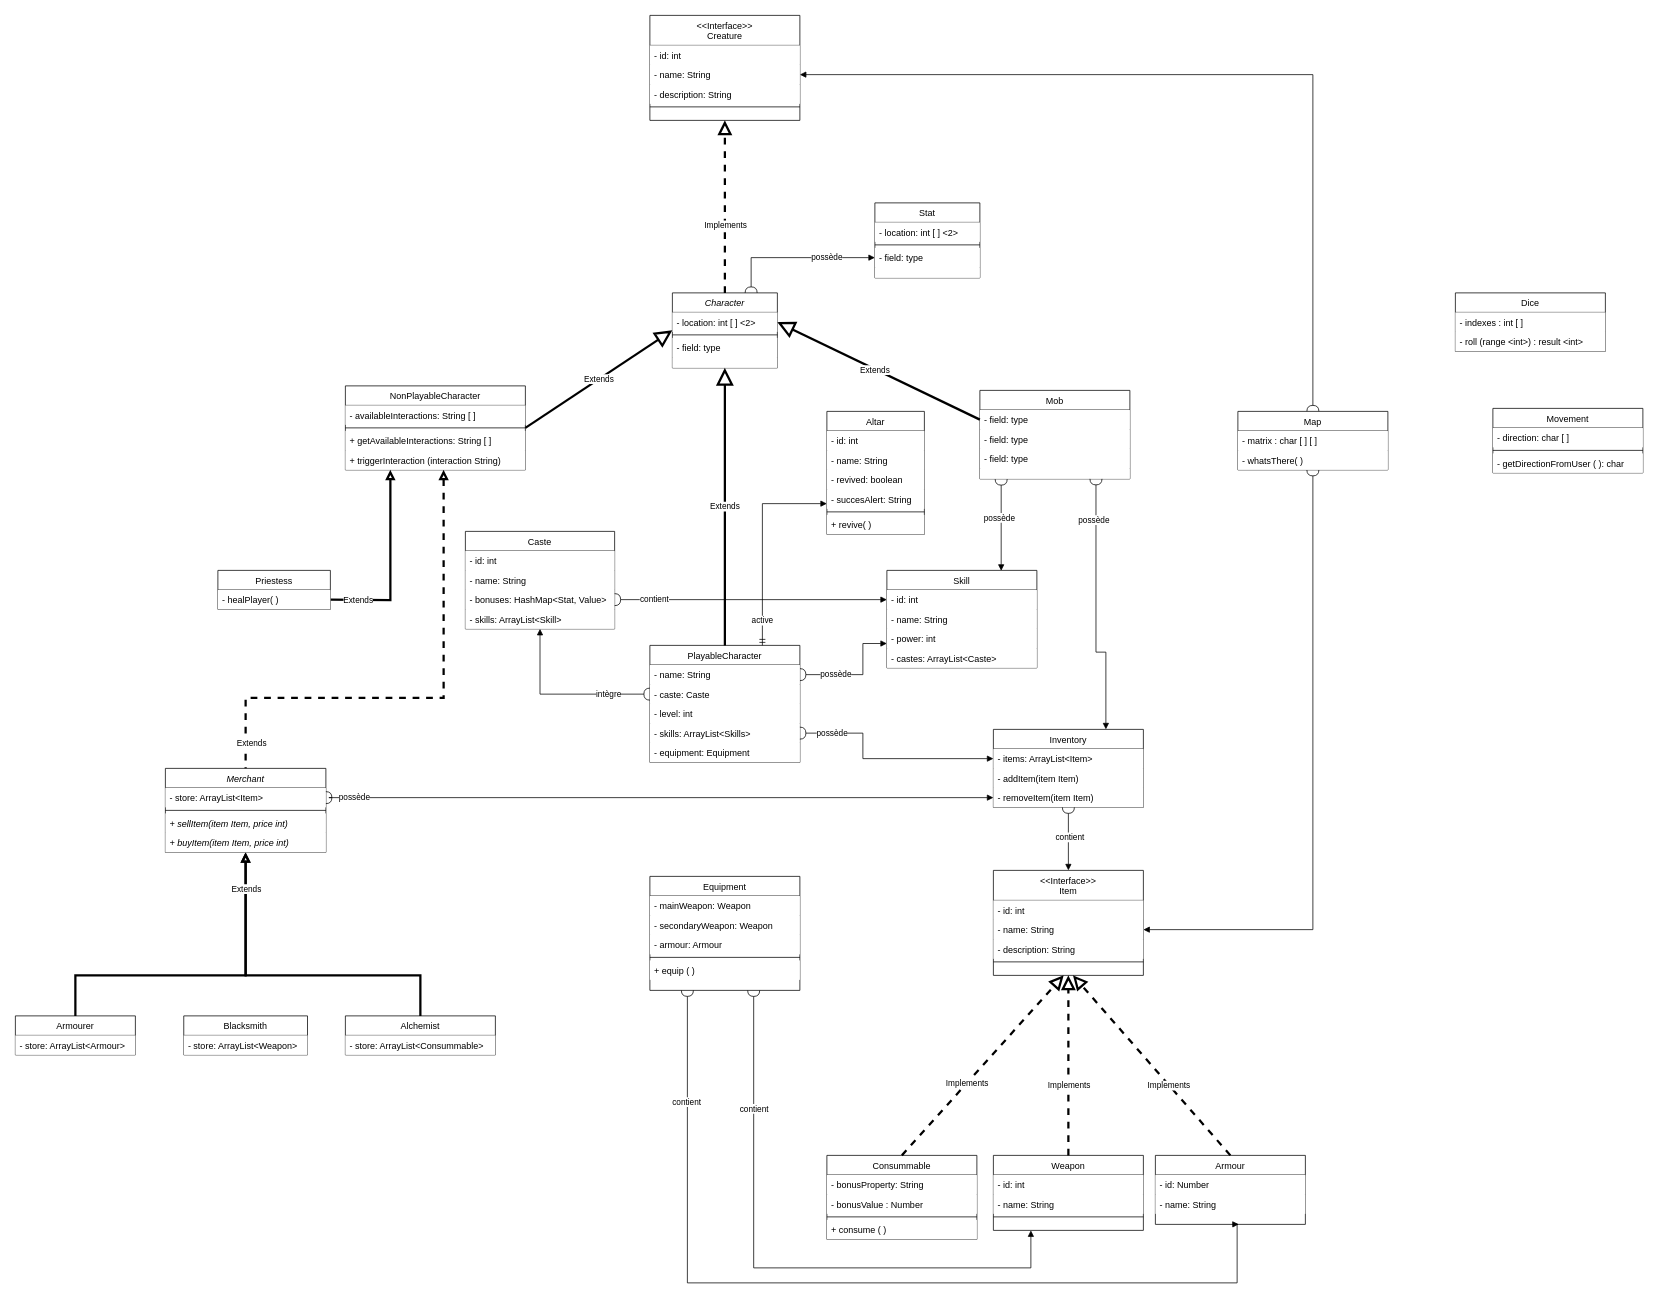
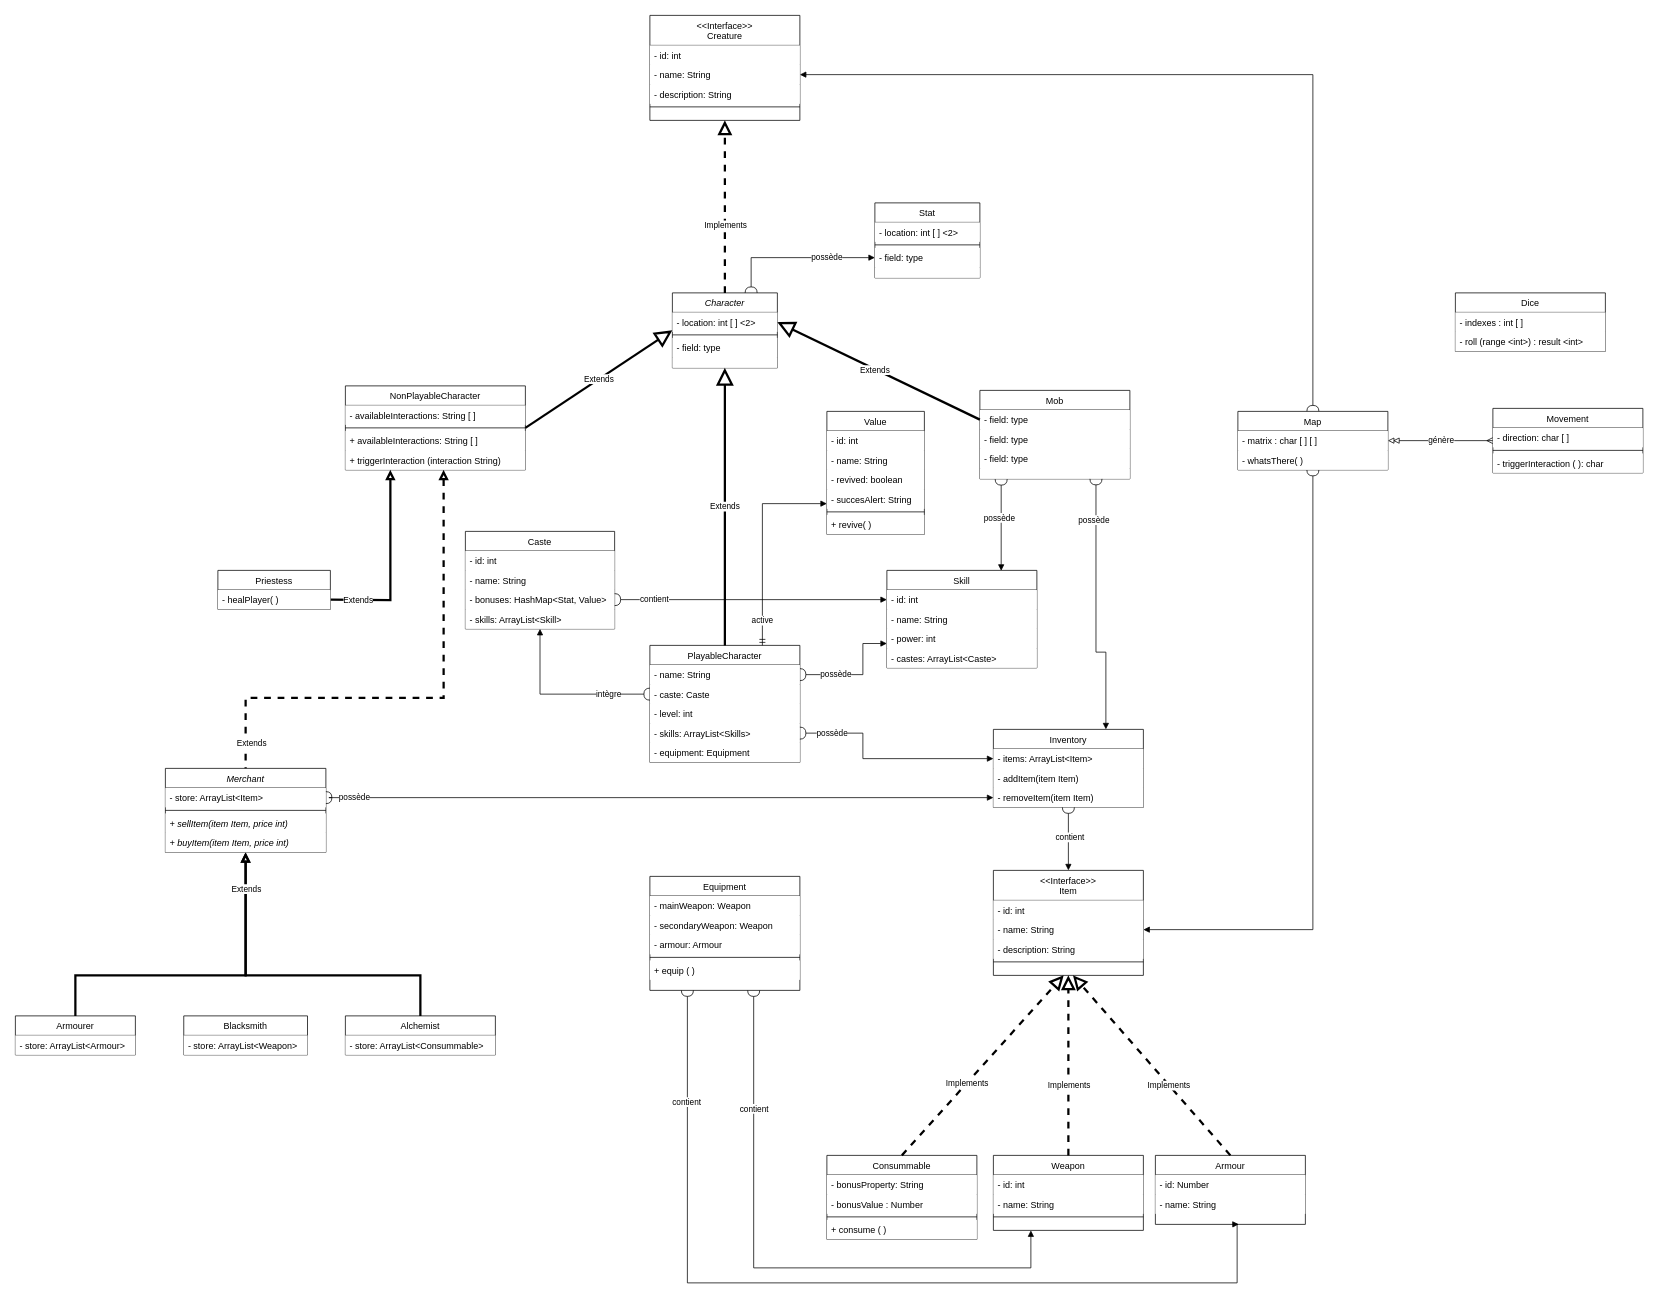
(875, 422) -> (875, 422)
(434, 441) -> (426, 441)
none -> (1445, 441)
(1569, 464) -> (1564, 464)
